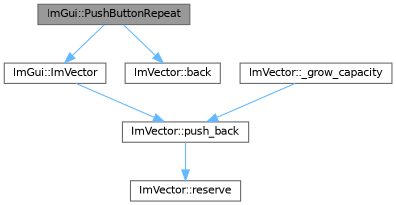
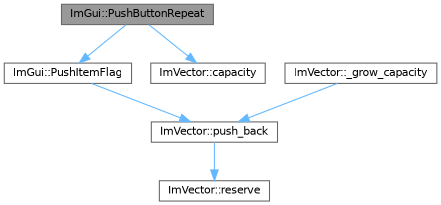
(55, 73) -> (68, 73)
(173, 73) -> (208, 73)
